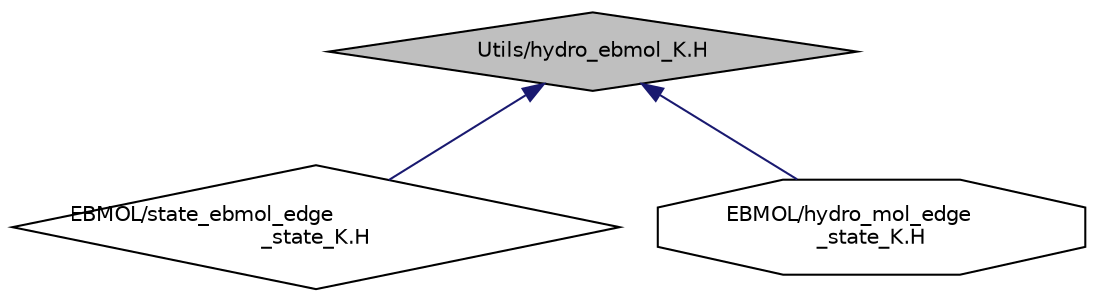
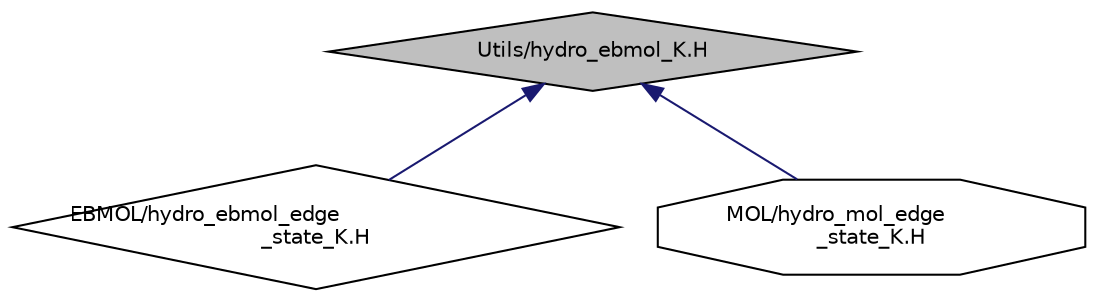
(316, 227) -> (316, 227)
(872, 227) -> (872, 227)
